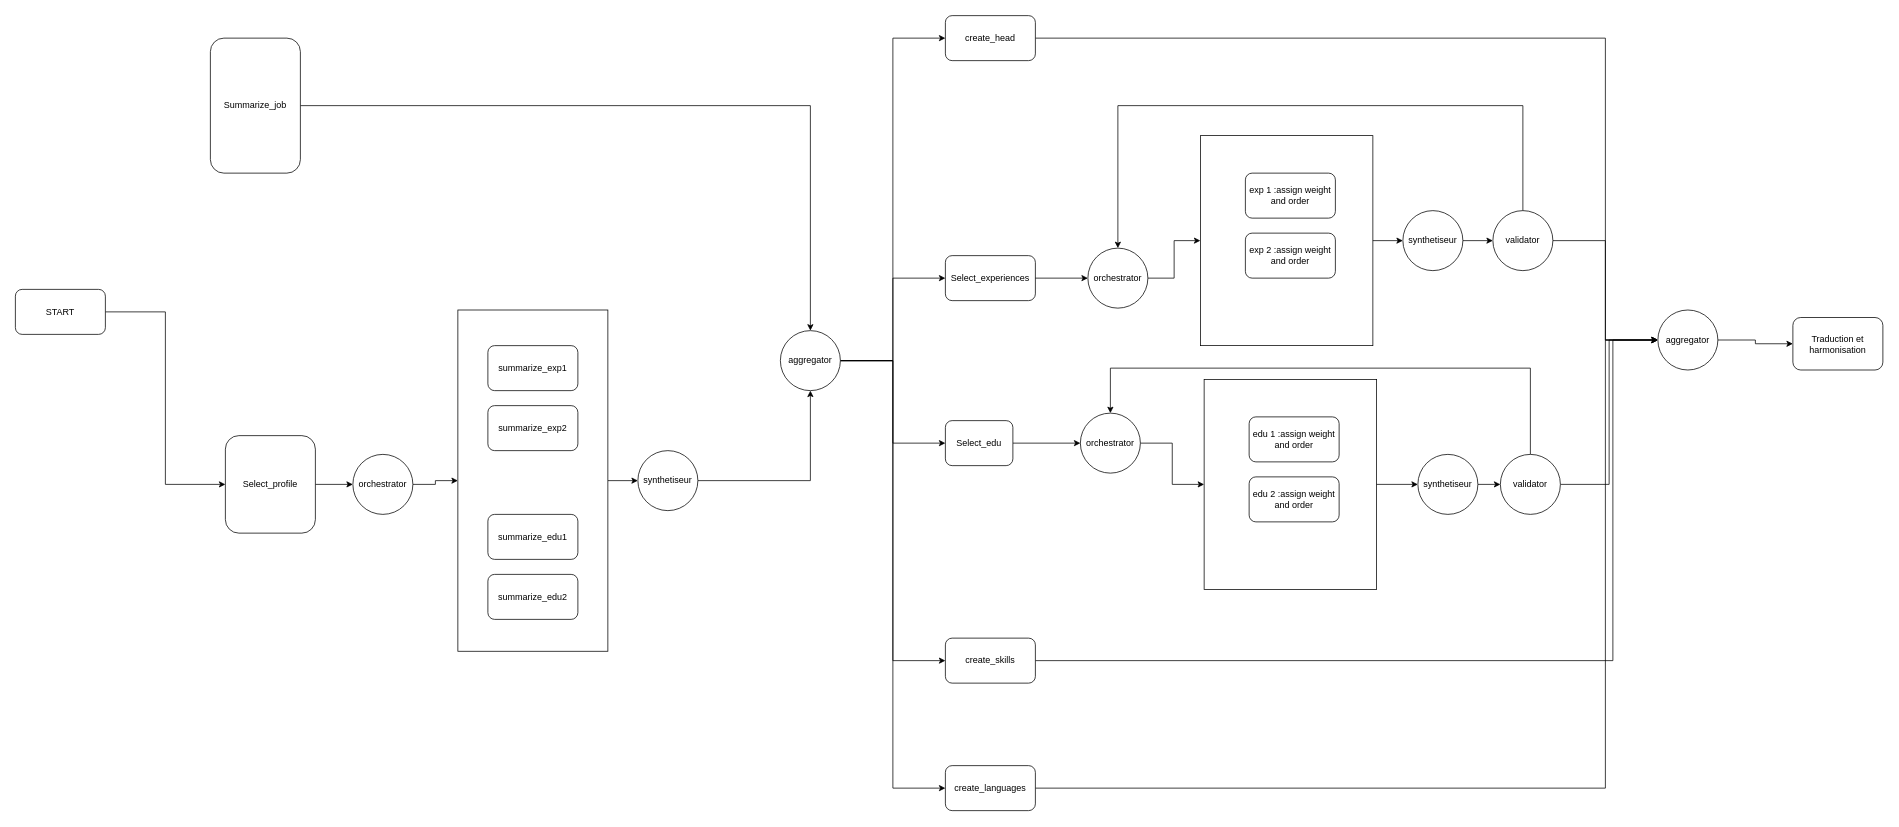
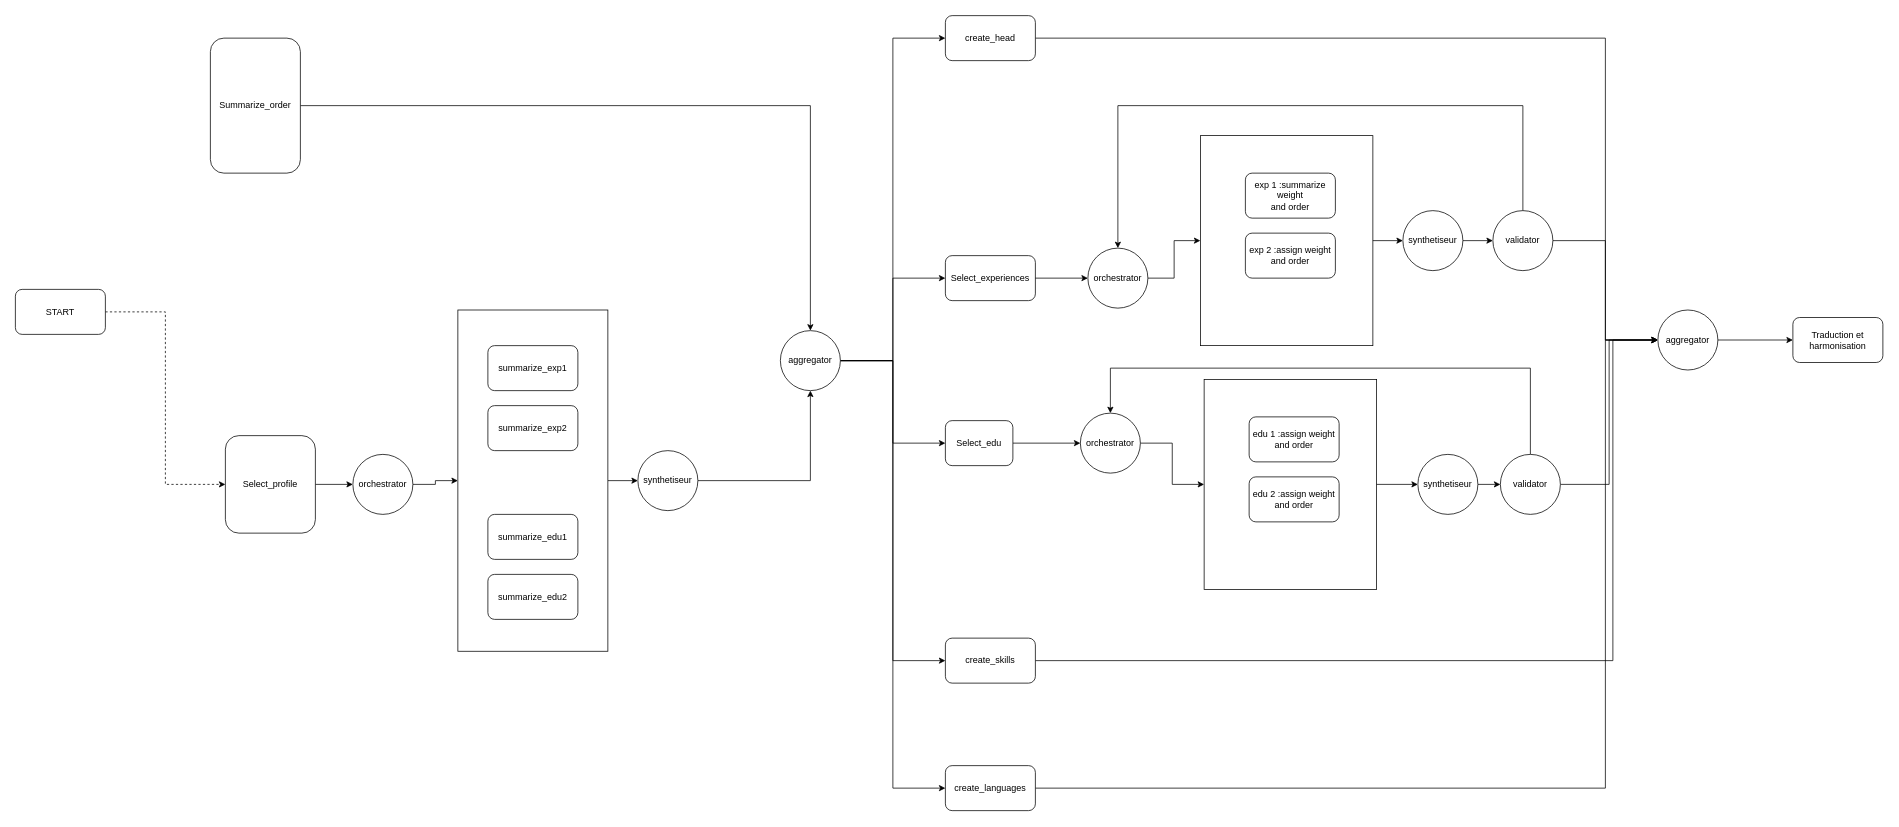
(255, 105) -> (255, 105)
(1290, 195) -> (1290, 195)
(1838, 344) -> (1838, 340)
(165, 396) -> (165, 396)
